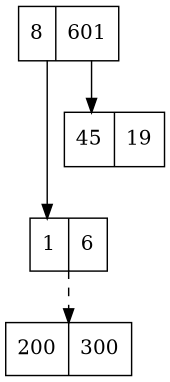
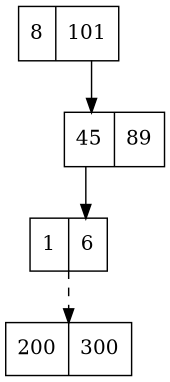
(87, 33) -> (87, 33)
(47, 132) -> (86, 185)
(139, 139) -> (139, 139)
